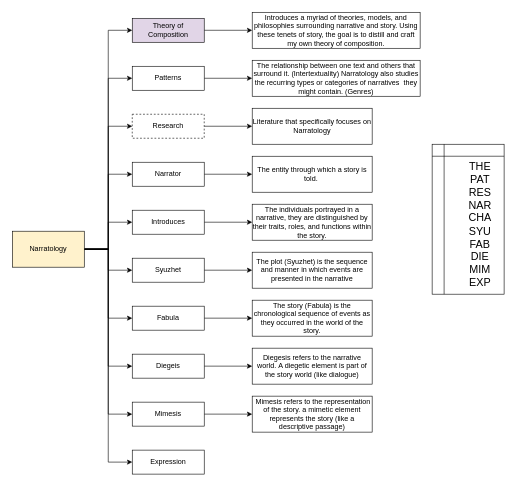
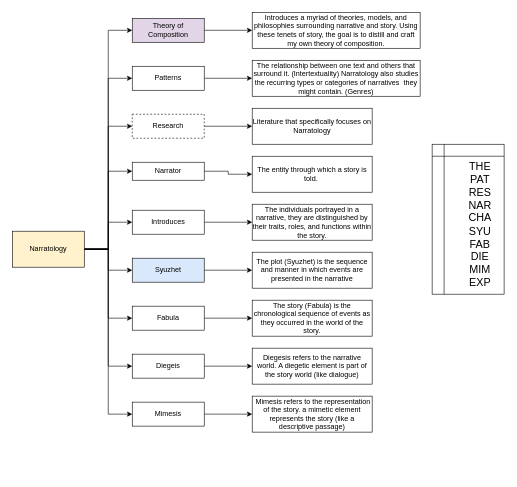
(168, 174) -> (168, 171)
(168, 270) -> (168, 270)
(108, 461) -> none
(168, 462) -> none
